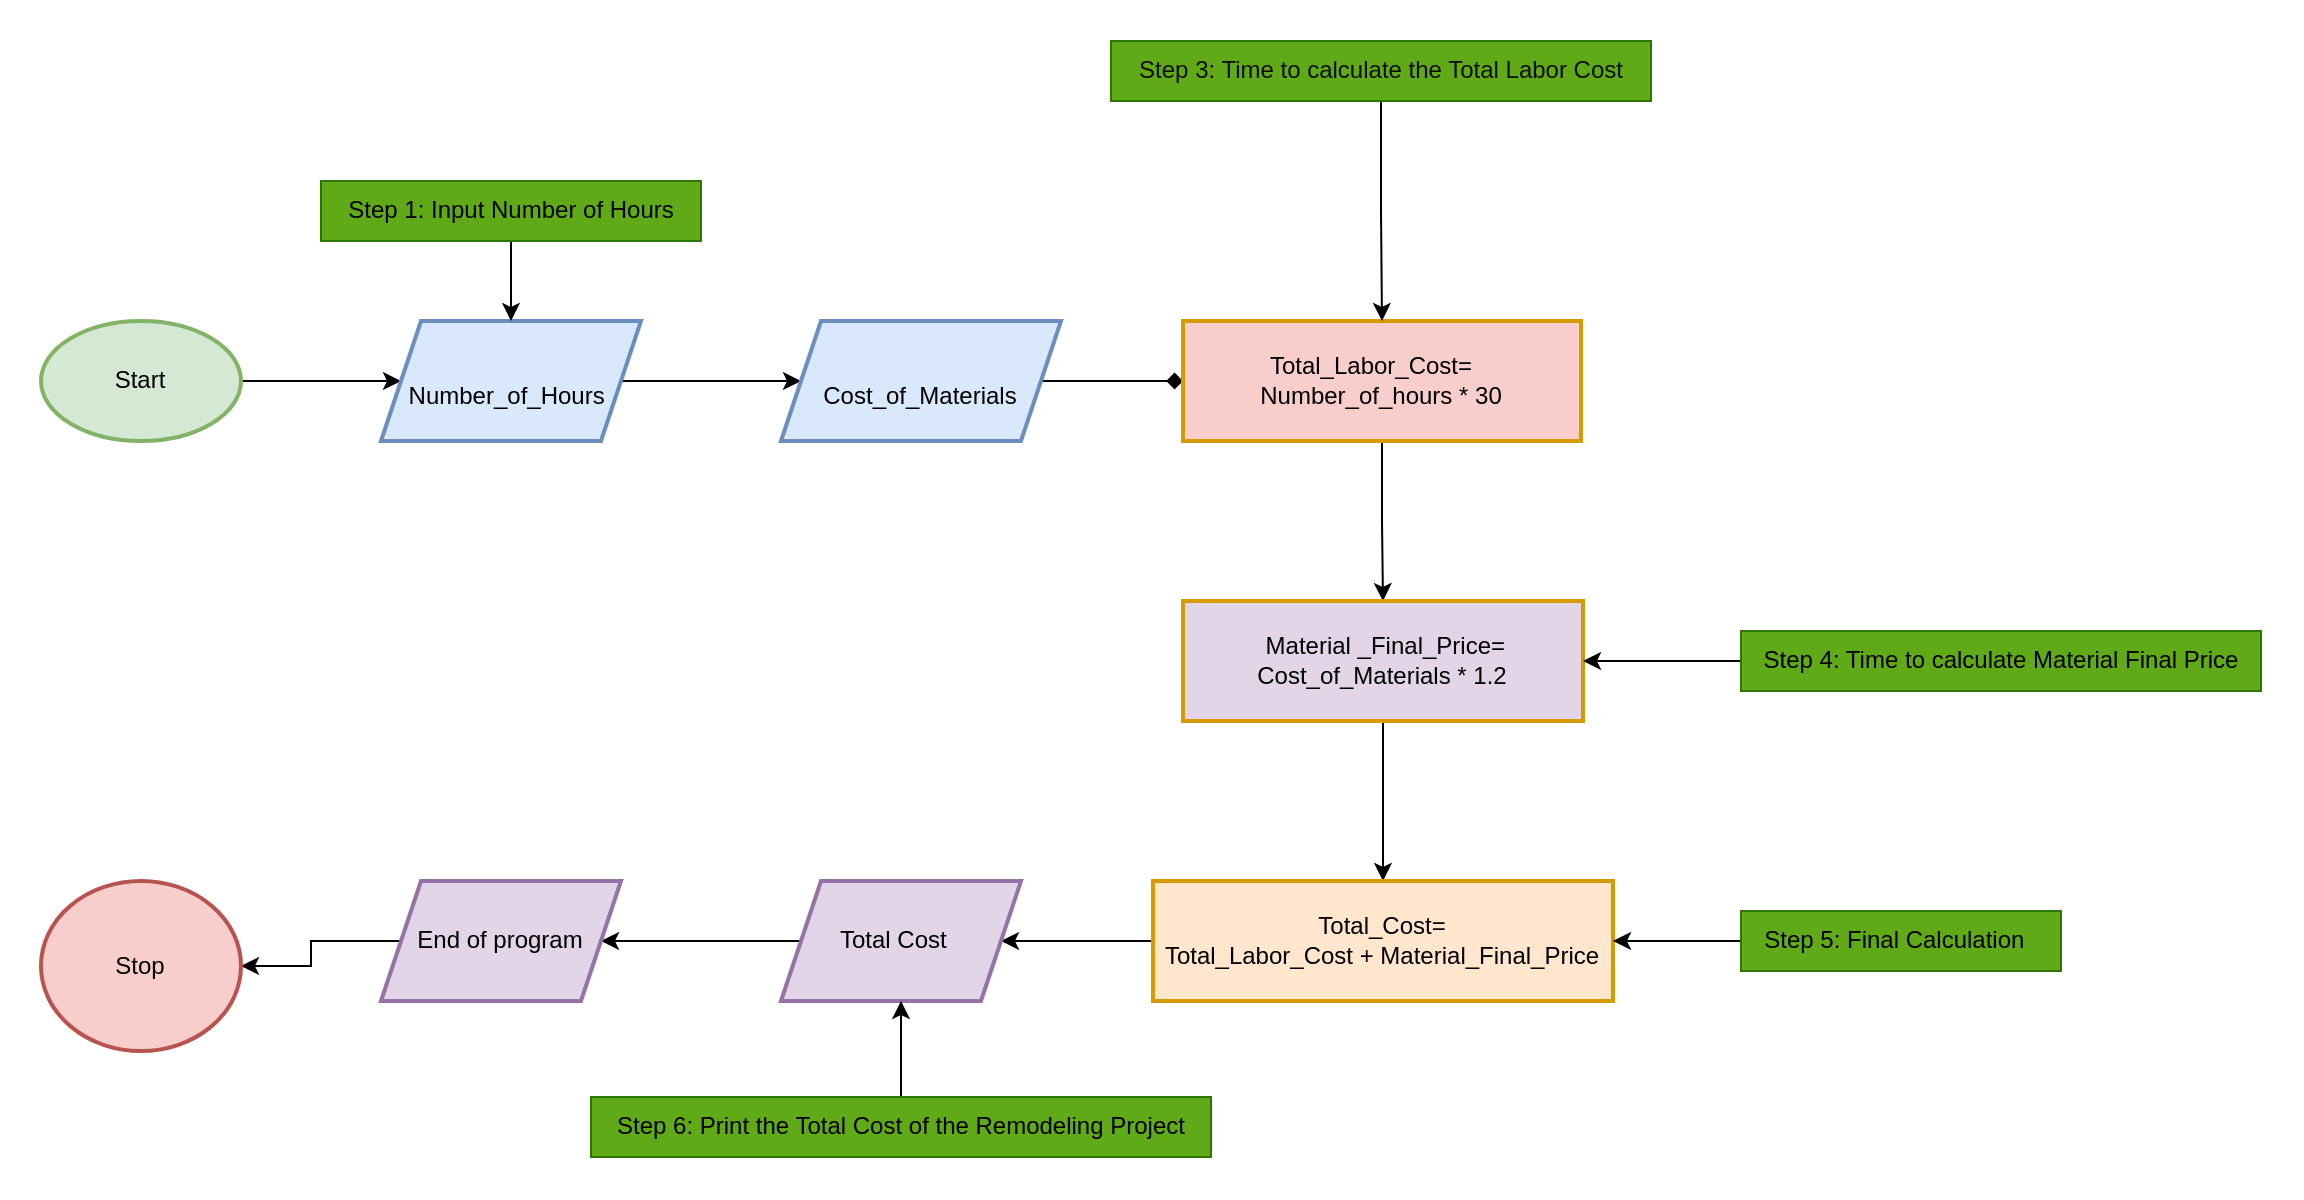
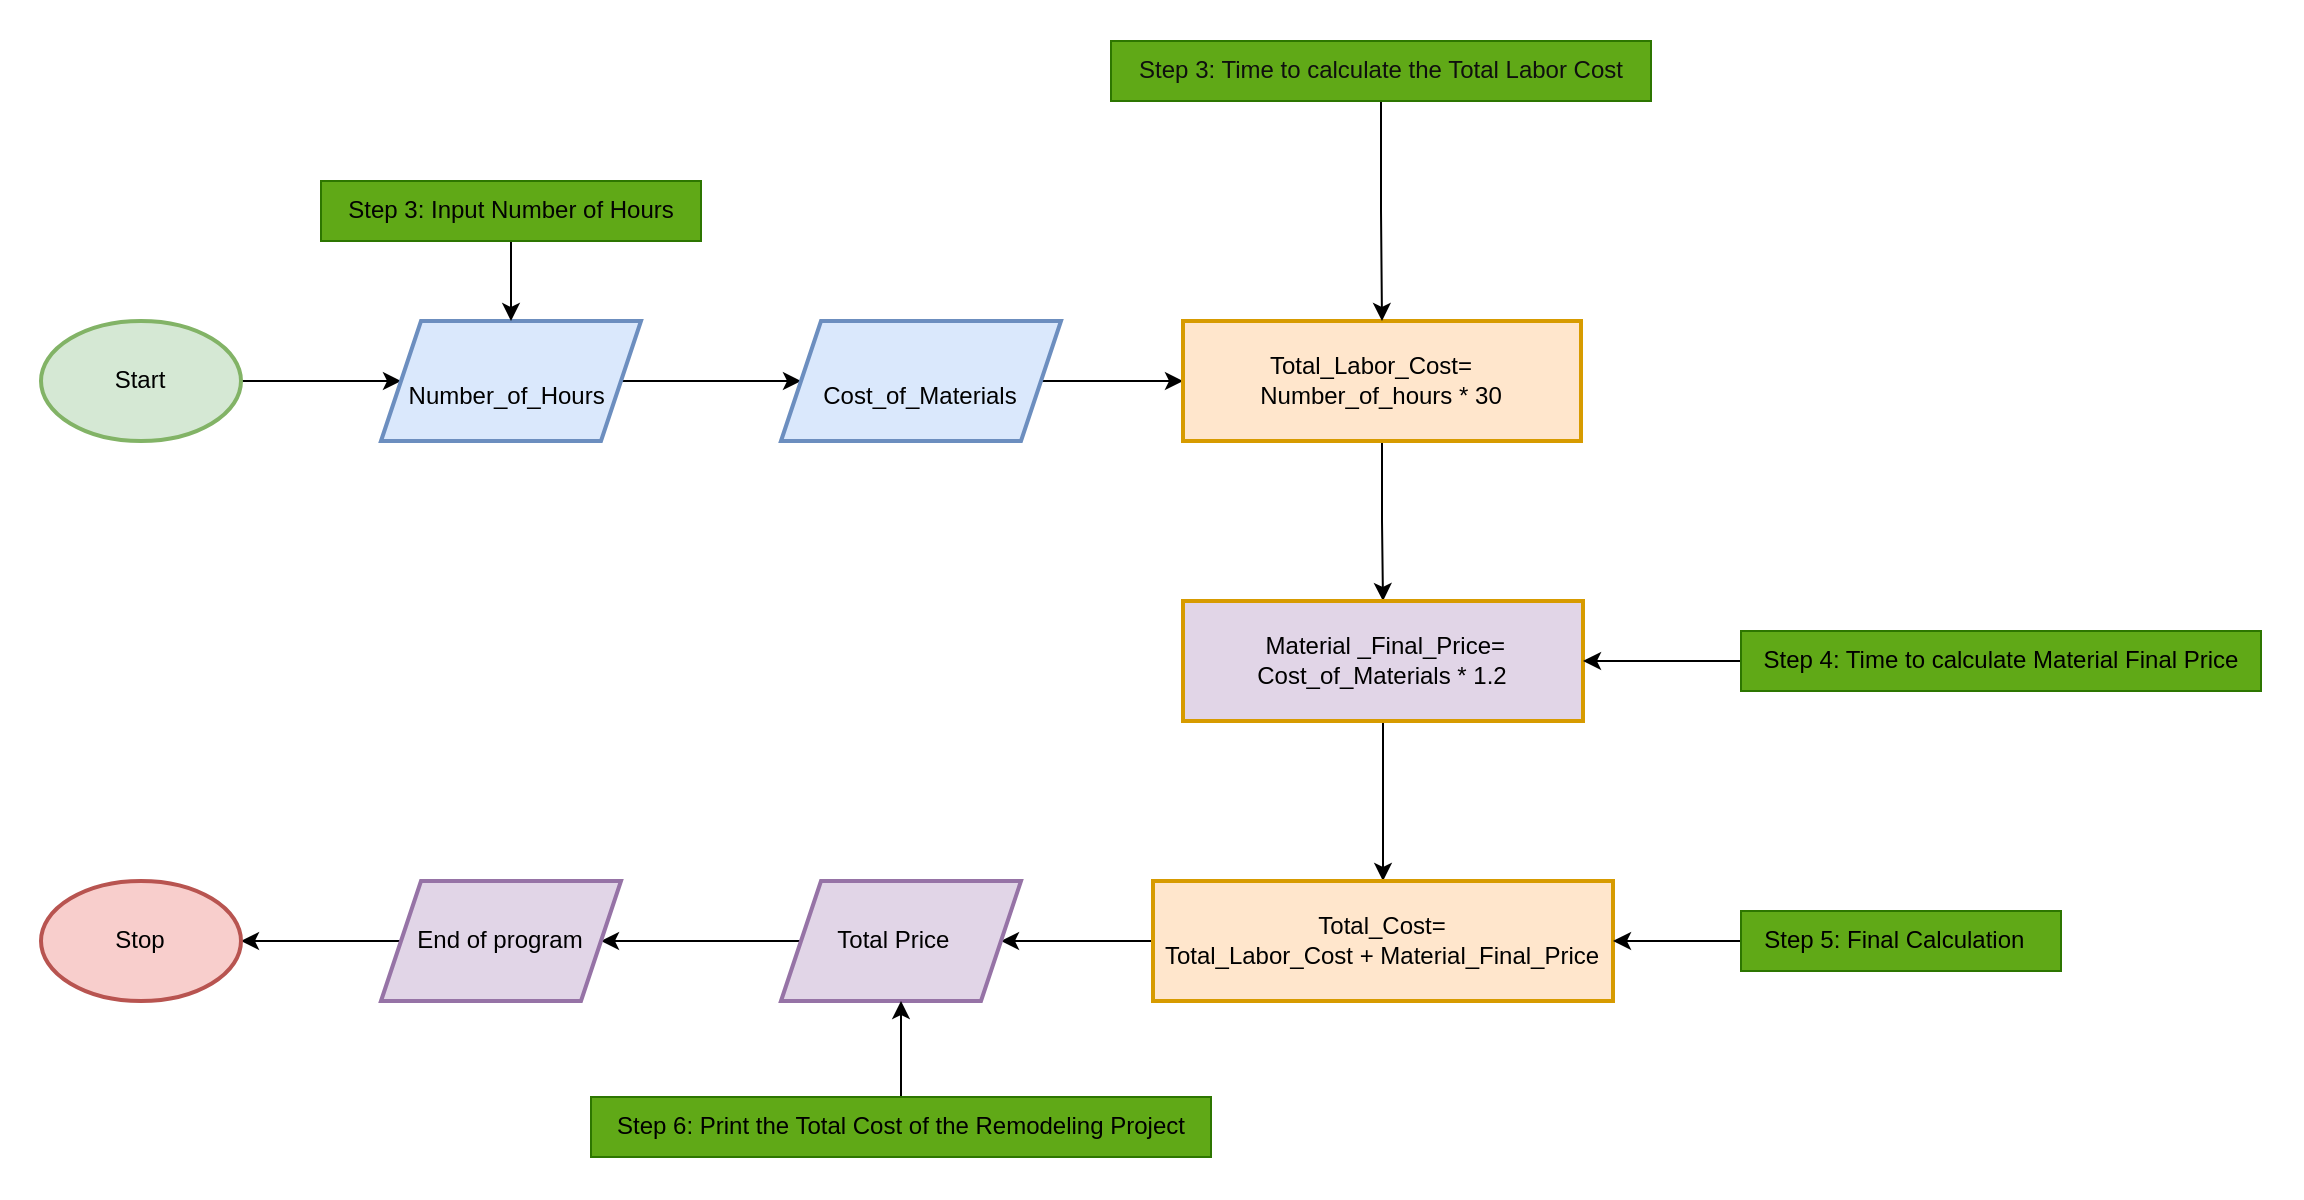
(512, 211) -> (512, 211)
(1166, 381) -> (1167, 381)
(1382, 381) -> (1382, 381)
(901, 941) -> (901, 941)
(141, 966) -> (141, 941)
